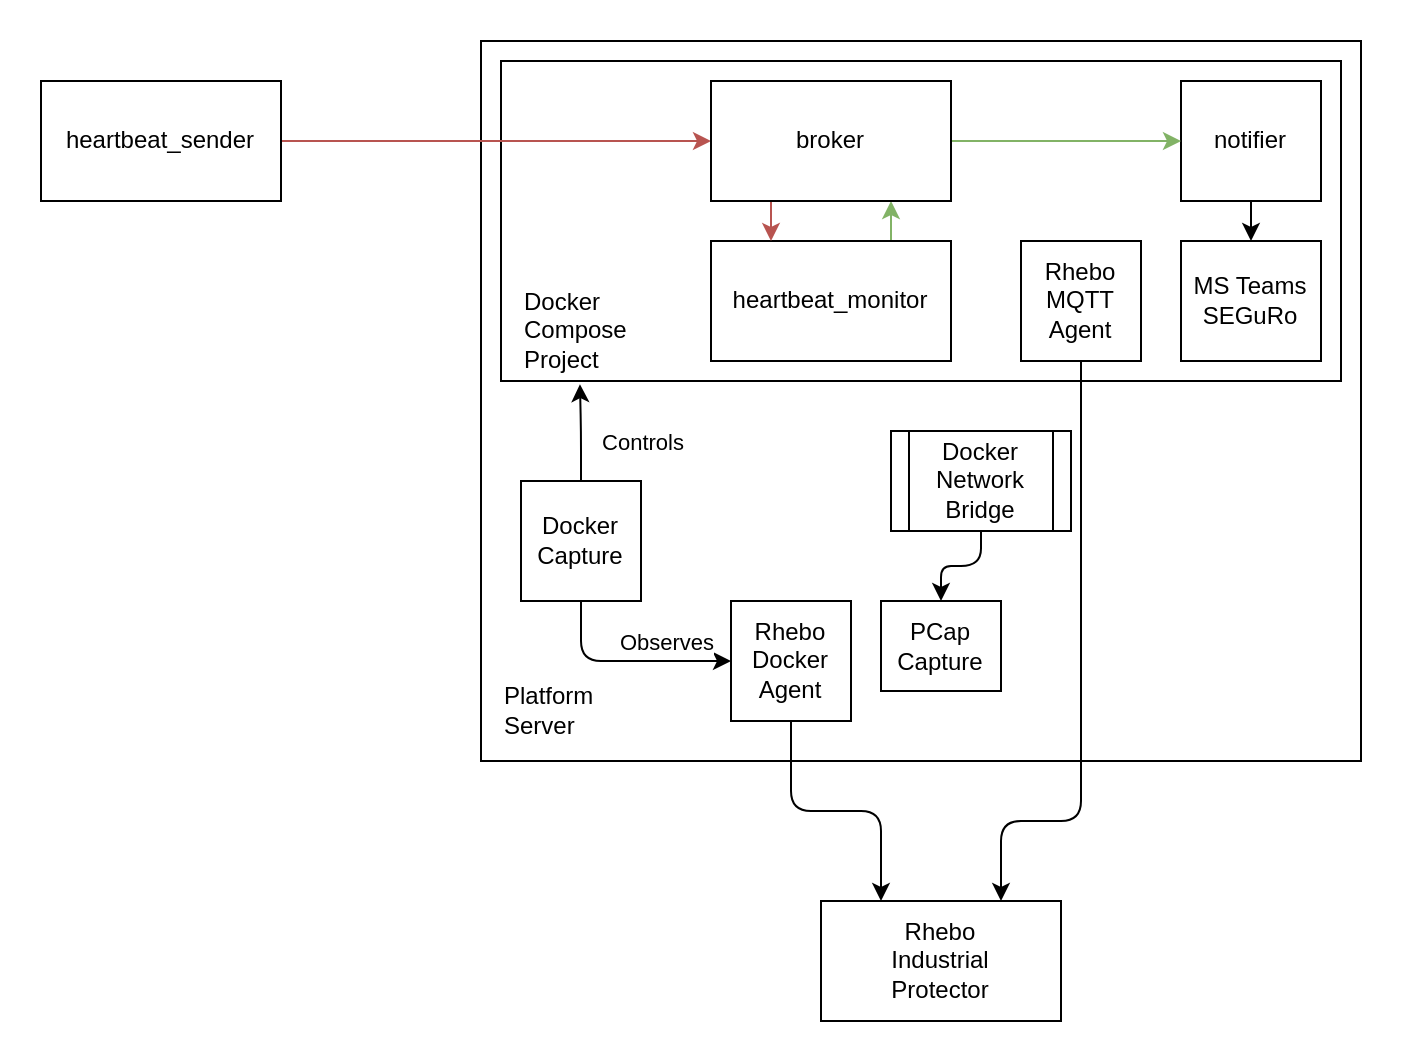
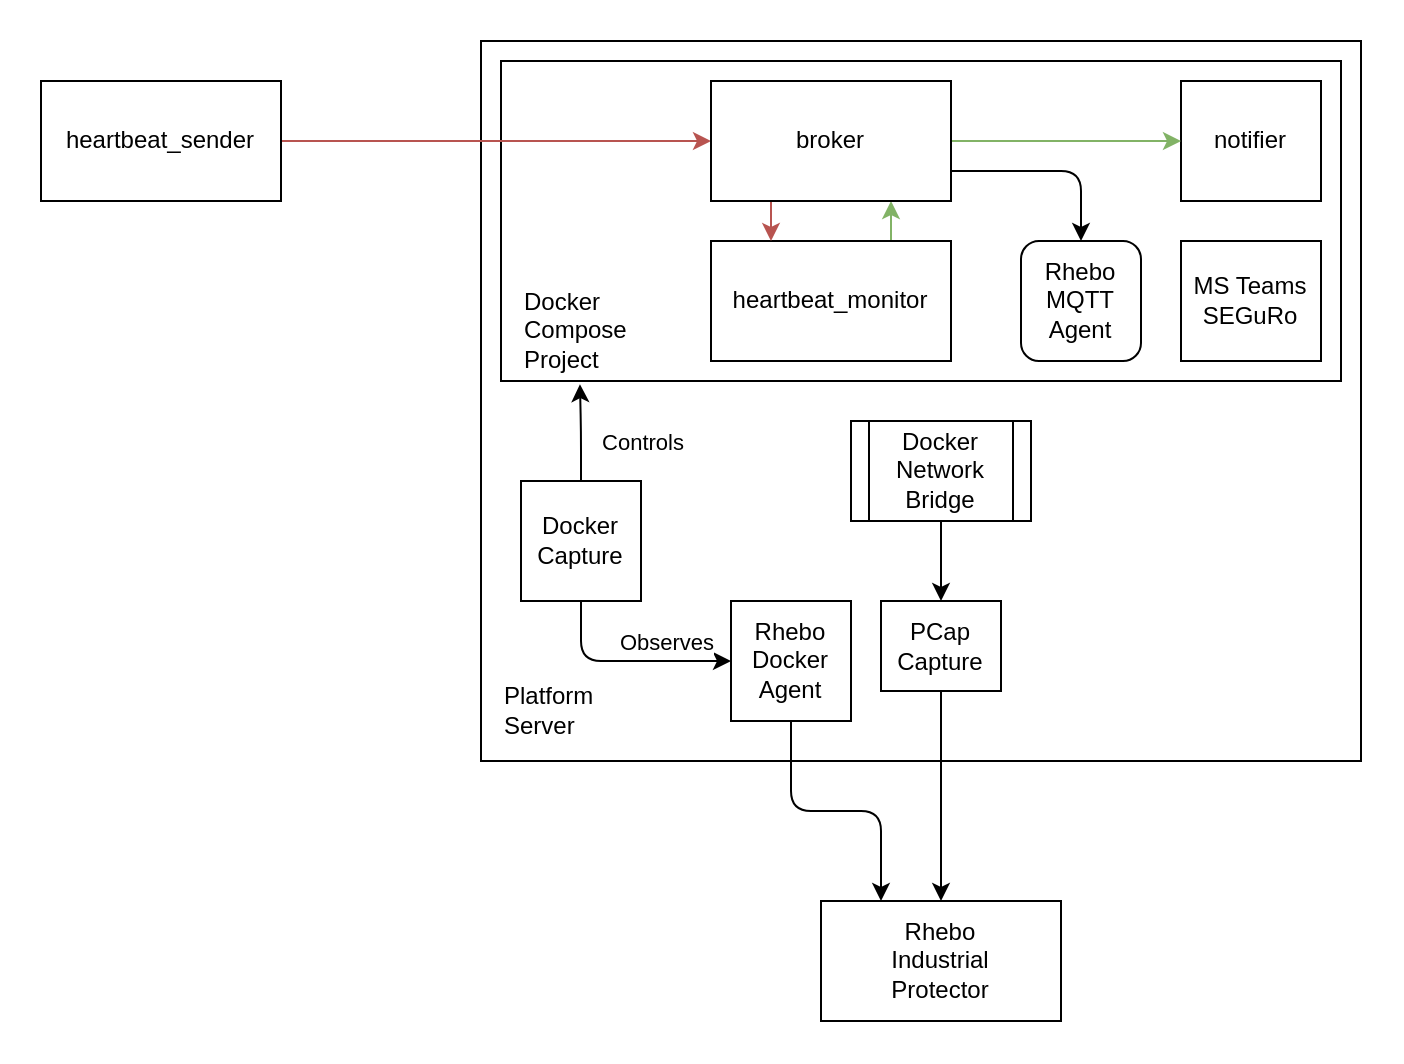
none -> (1037, 171)
(1251, 214) -> none
(1081, 301) -> (1081, 301)
(981, 481) -> (941, 471)
(1081, 650) -> none
none -> (941, 789)
